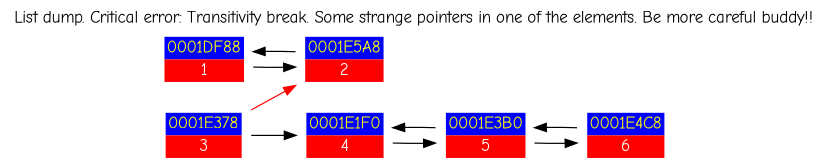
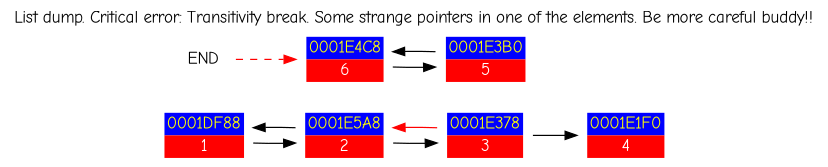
none -> (204, 59)
(420, 127) -> none
(408, 143) -> none
none -> (409, 143)
